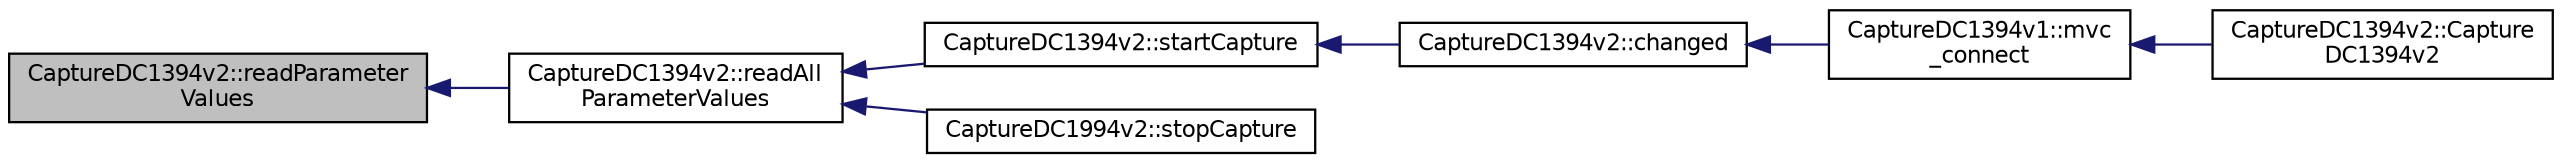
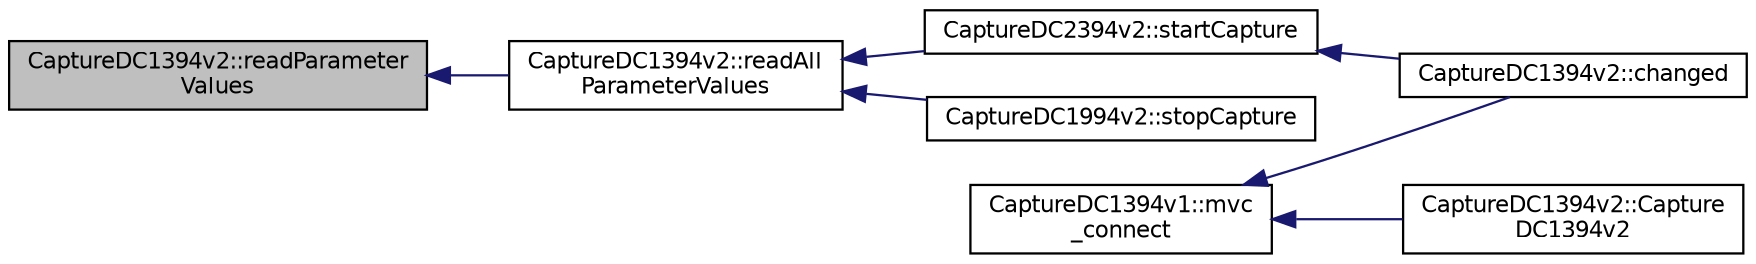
(1121, 45) -> (1121, 32)
(1799, 45) -> (1388, 139)
